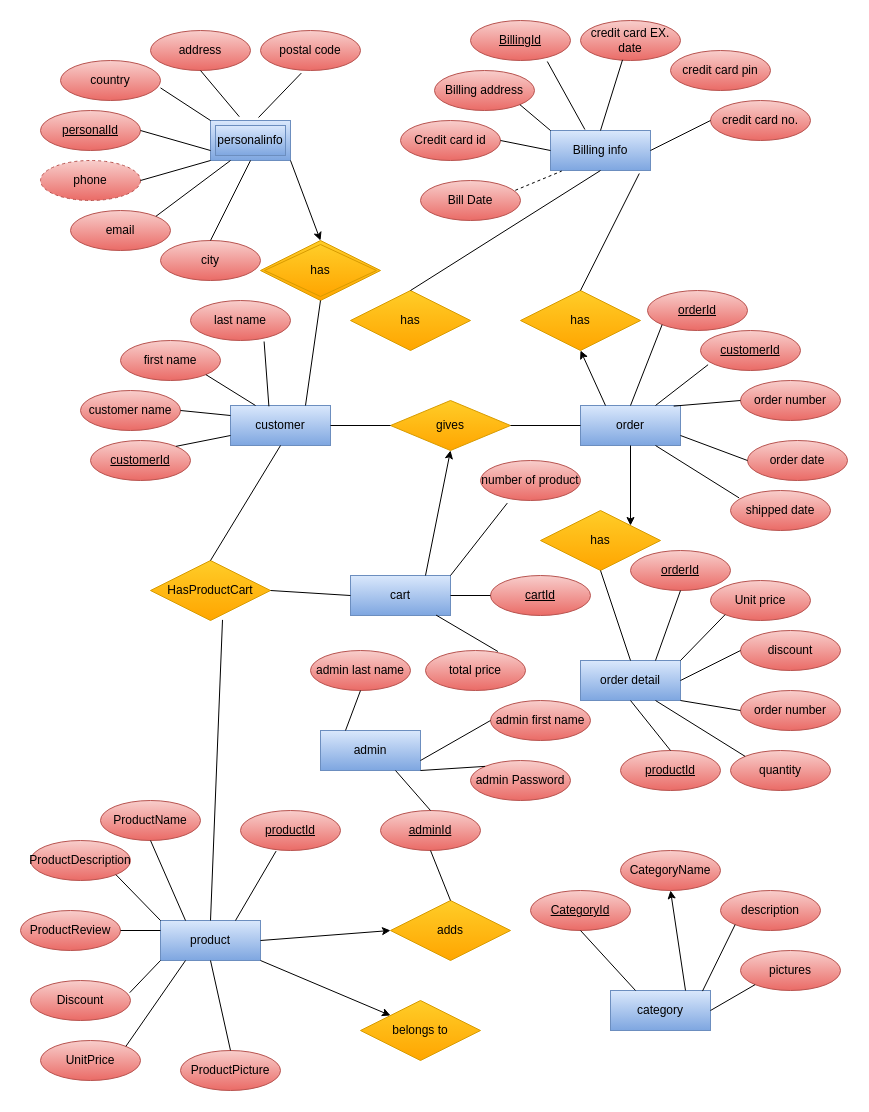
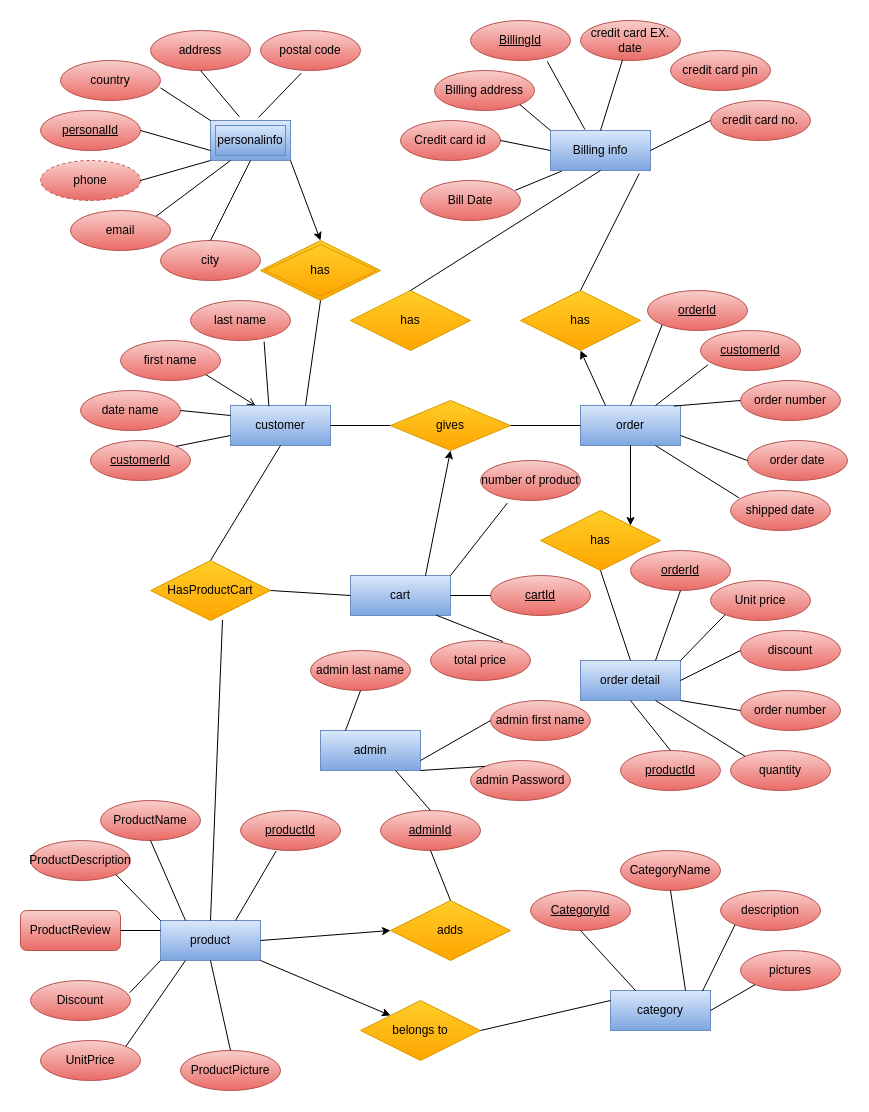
(538, 181) -> (538, 181)
(251, 403) -> (251, 403)
(131, 411) -> (131, 411)
(476, 671) -> (481, 661)
(672, 898) -> (671, 895)
(71, 931) -> (71, 931)
none -> (545, 1016)
